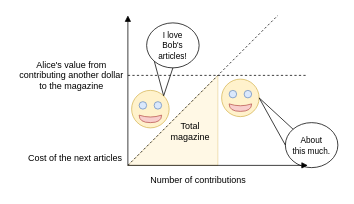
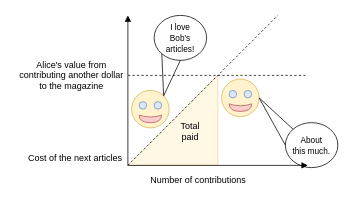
(173, 45) -> (180, 38)
(173, 120) -> (173, 120)
